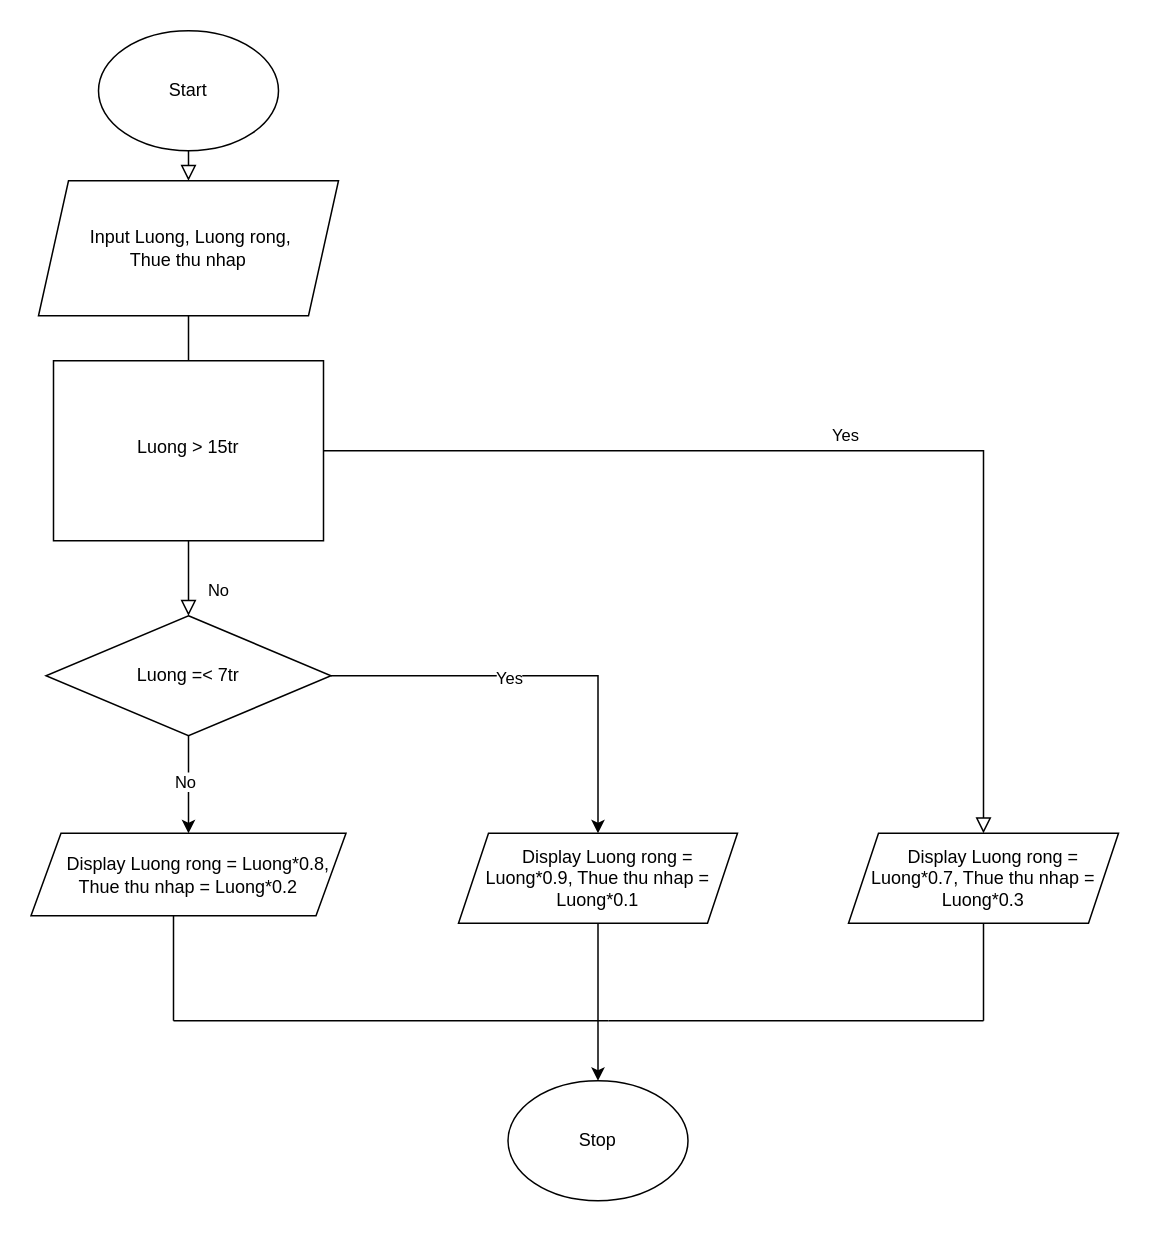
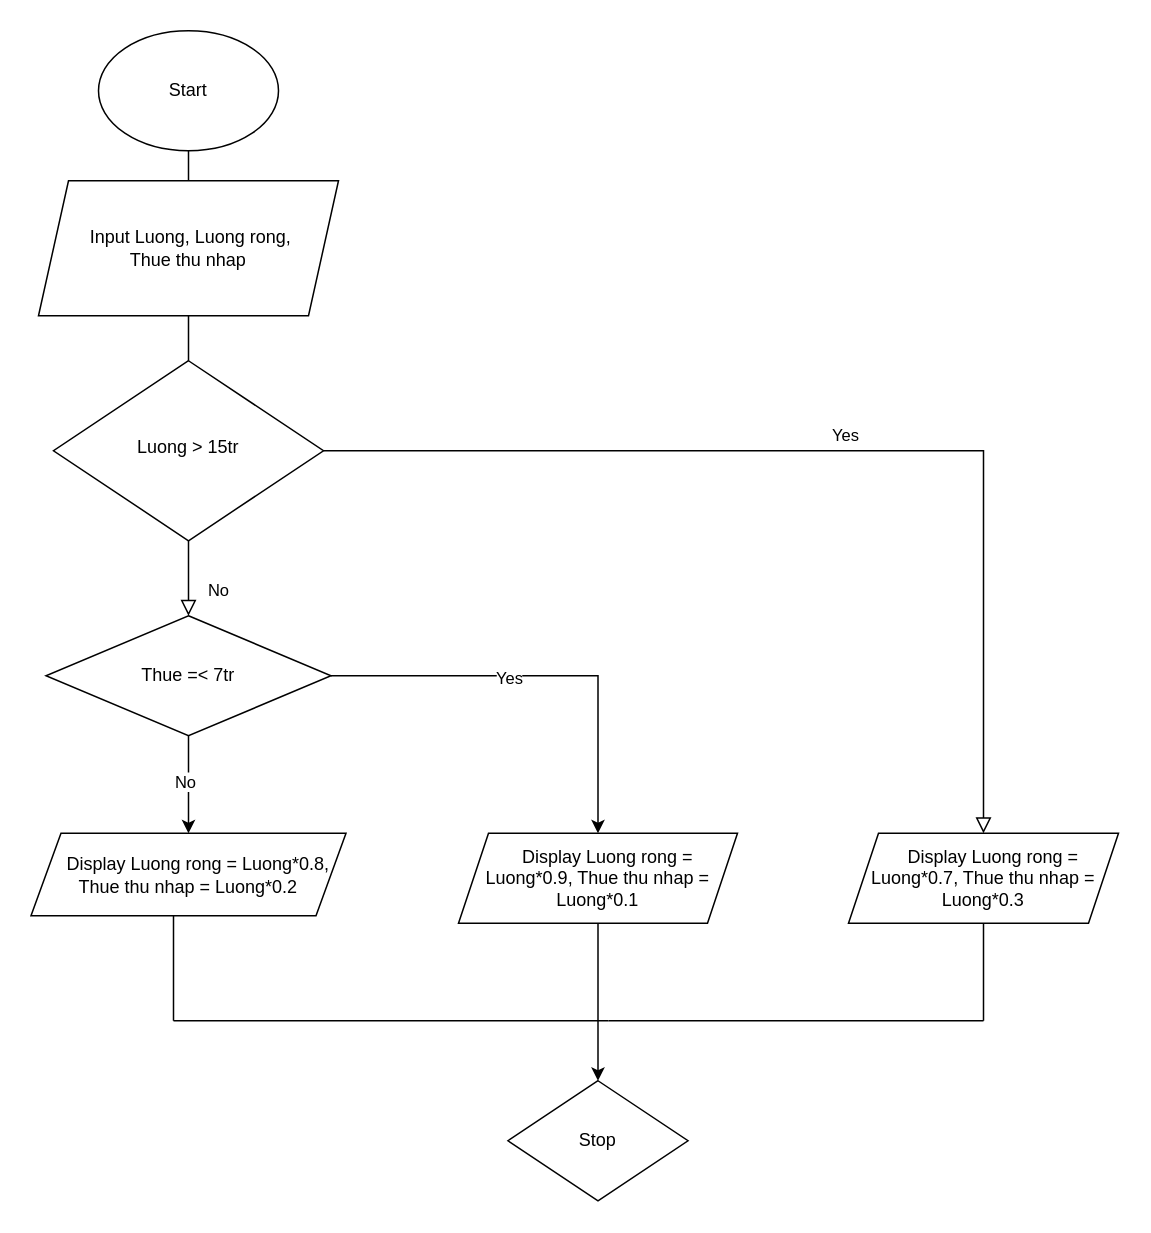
(188, 165) -> (188, 171)
(188, 451) -> (188, 451)
(188, 676) -> (188, 676)
(598, 1141) -> (598, 1141)
